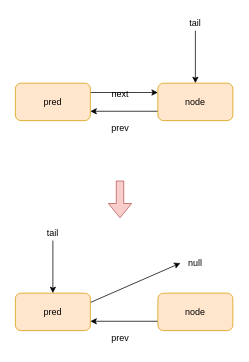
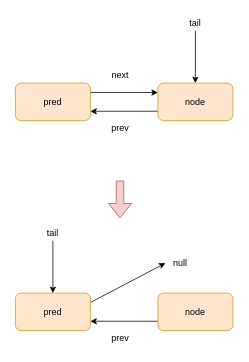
(120, 94) -> (120, 75)
(195, 263) -> (180, 263)
